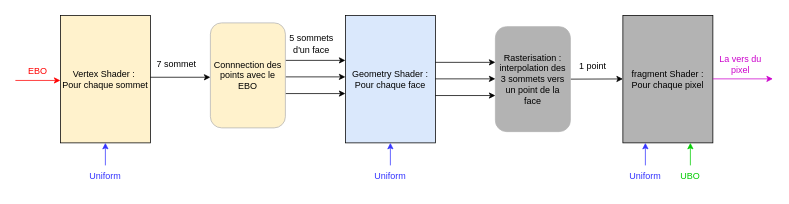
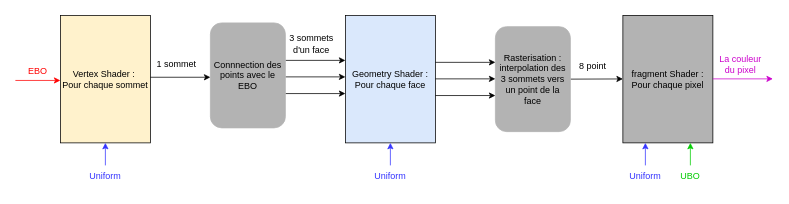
(312, 44) -> (312, 44)
(177, 64) -> (177, 64)
(741, 64) -> (741, 64)
(593, 66) -> (593, 66)
(248, 75) -> (248, 75)
